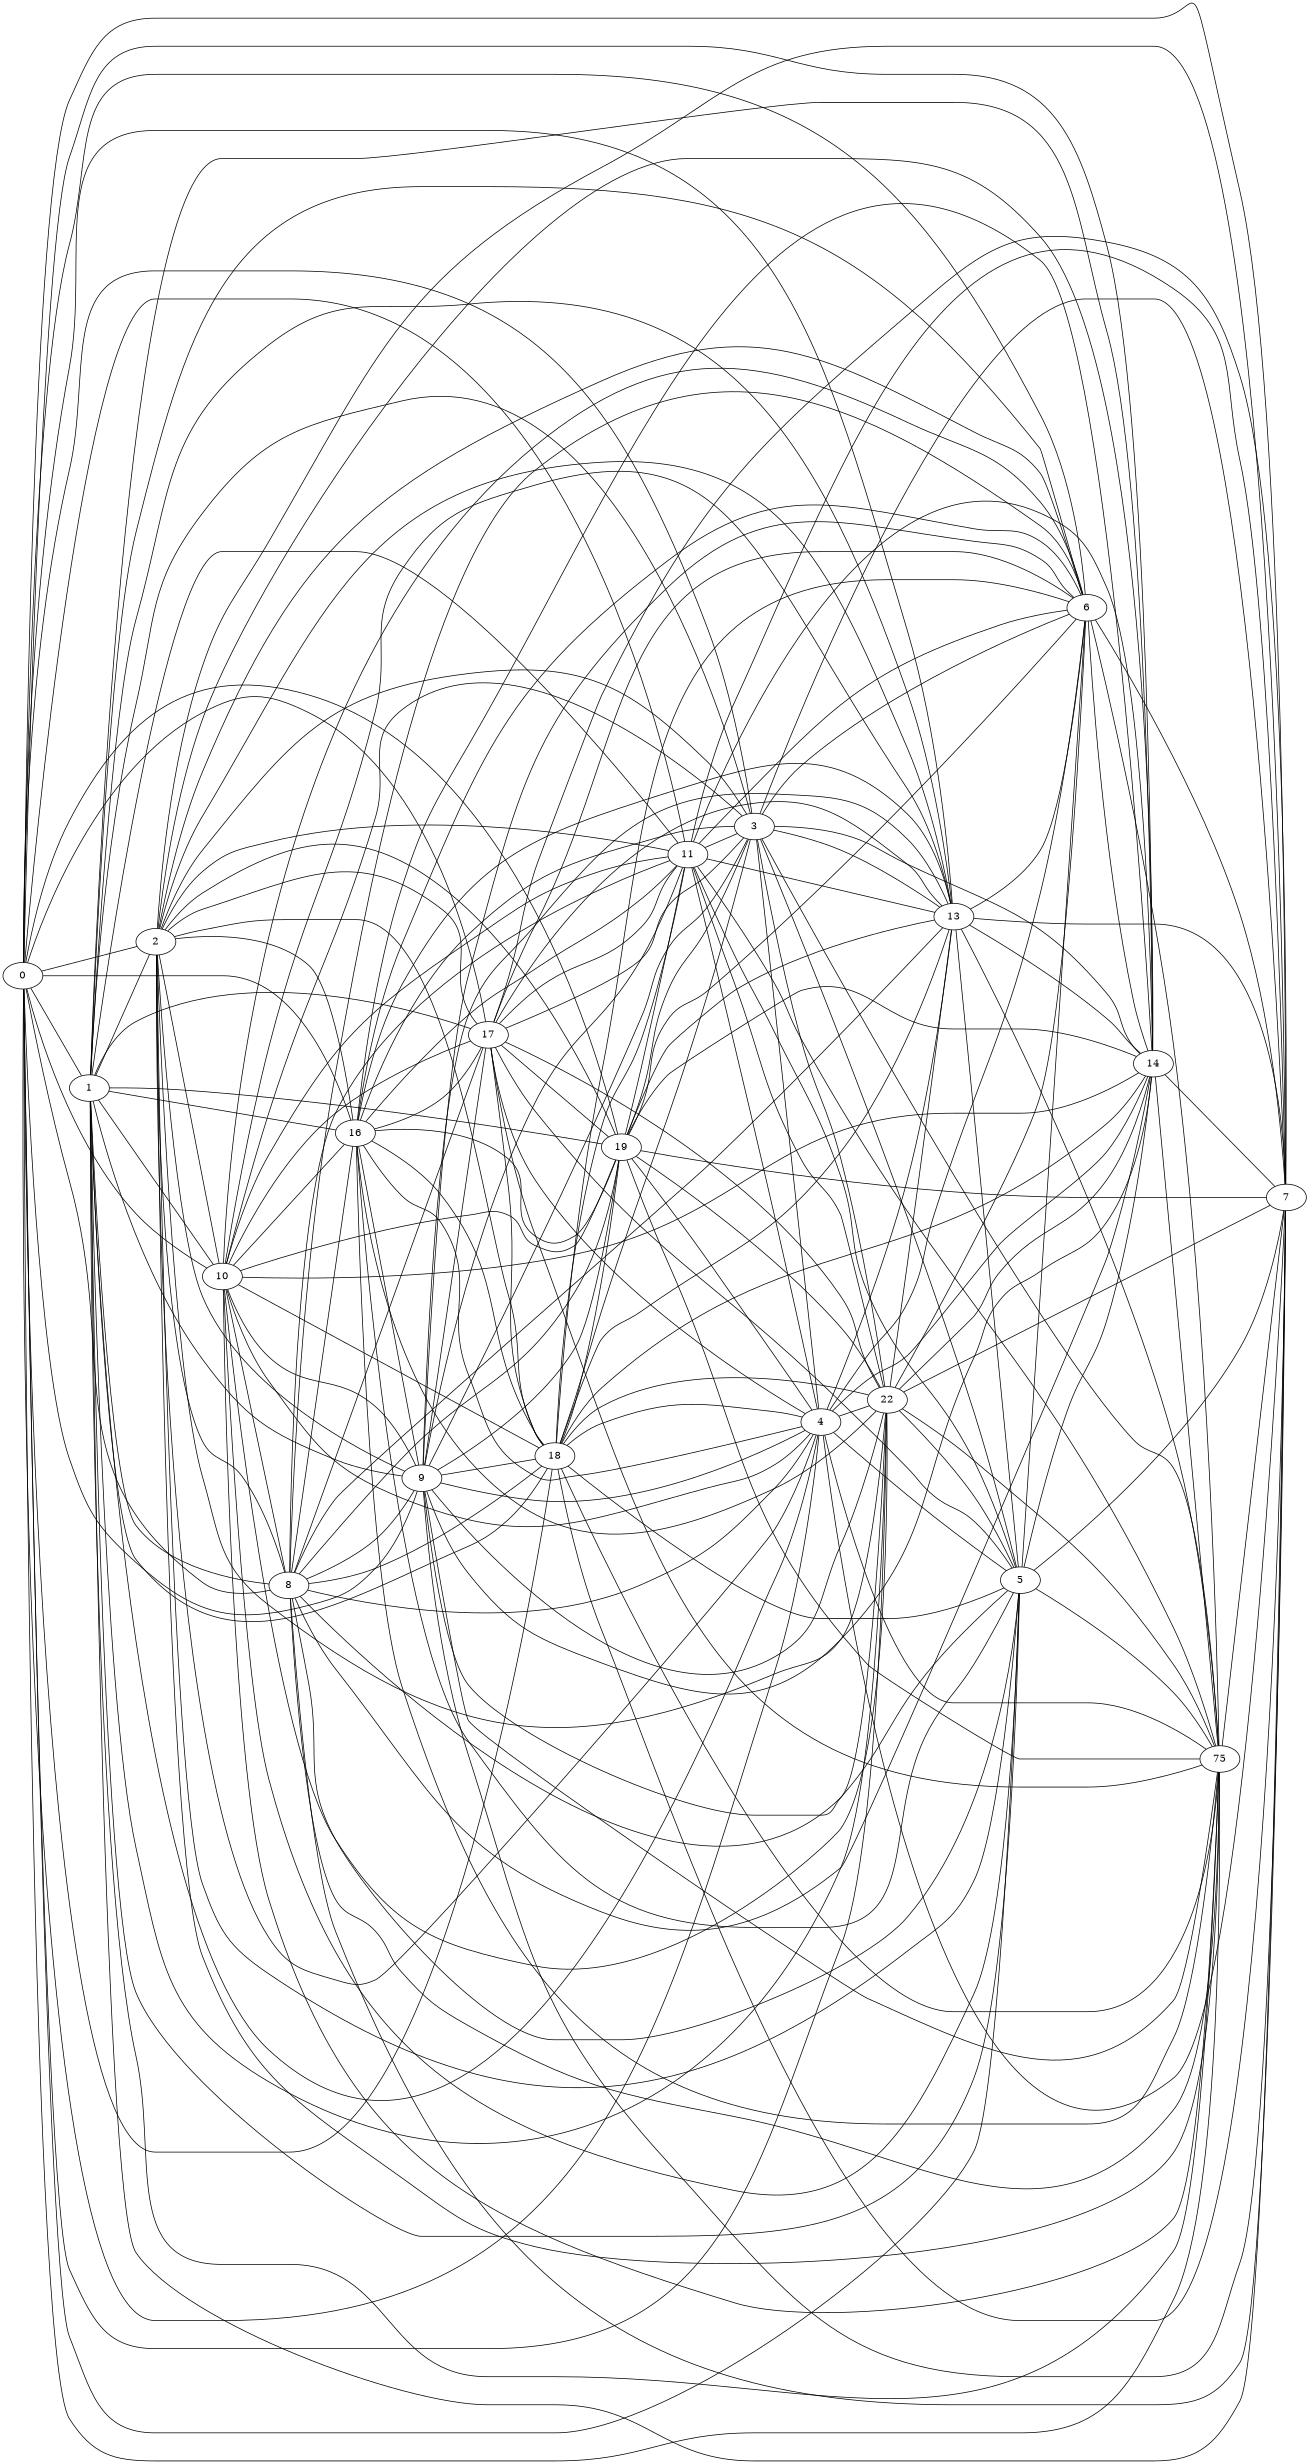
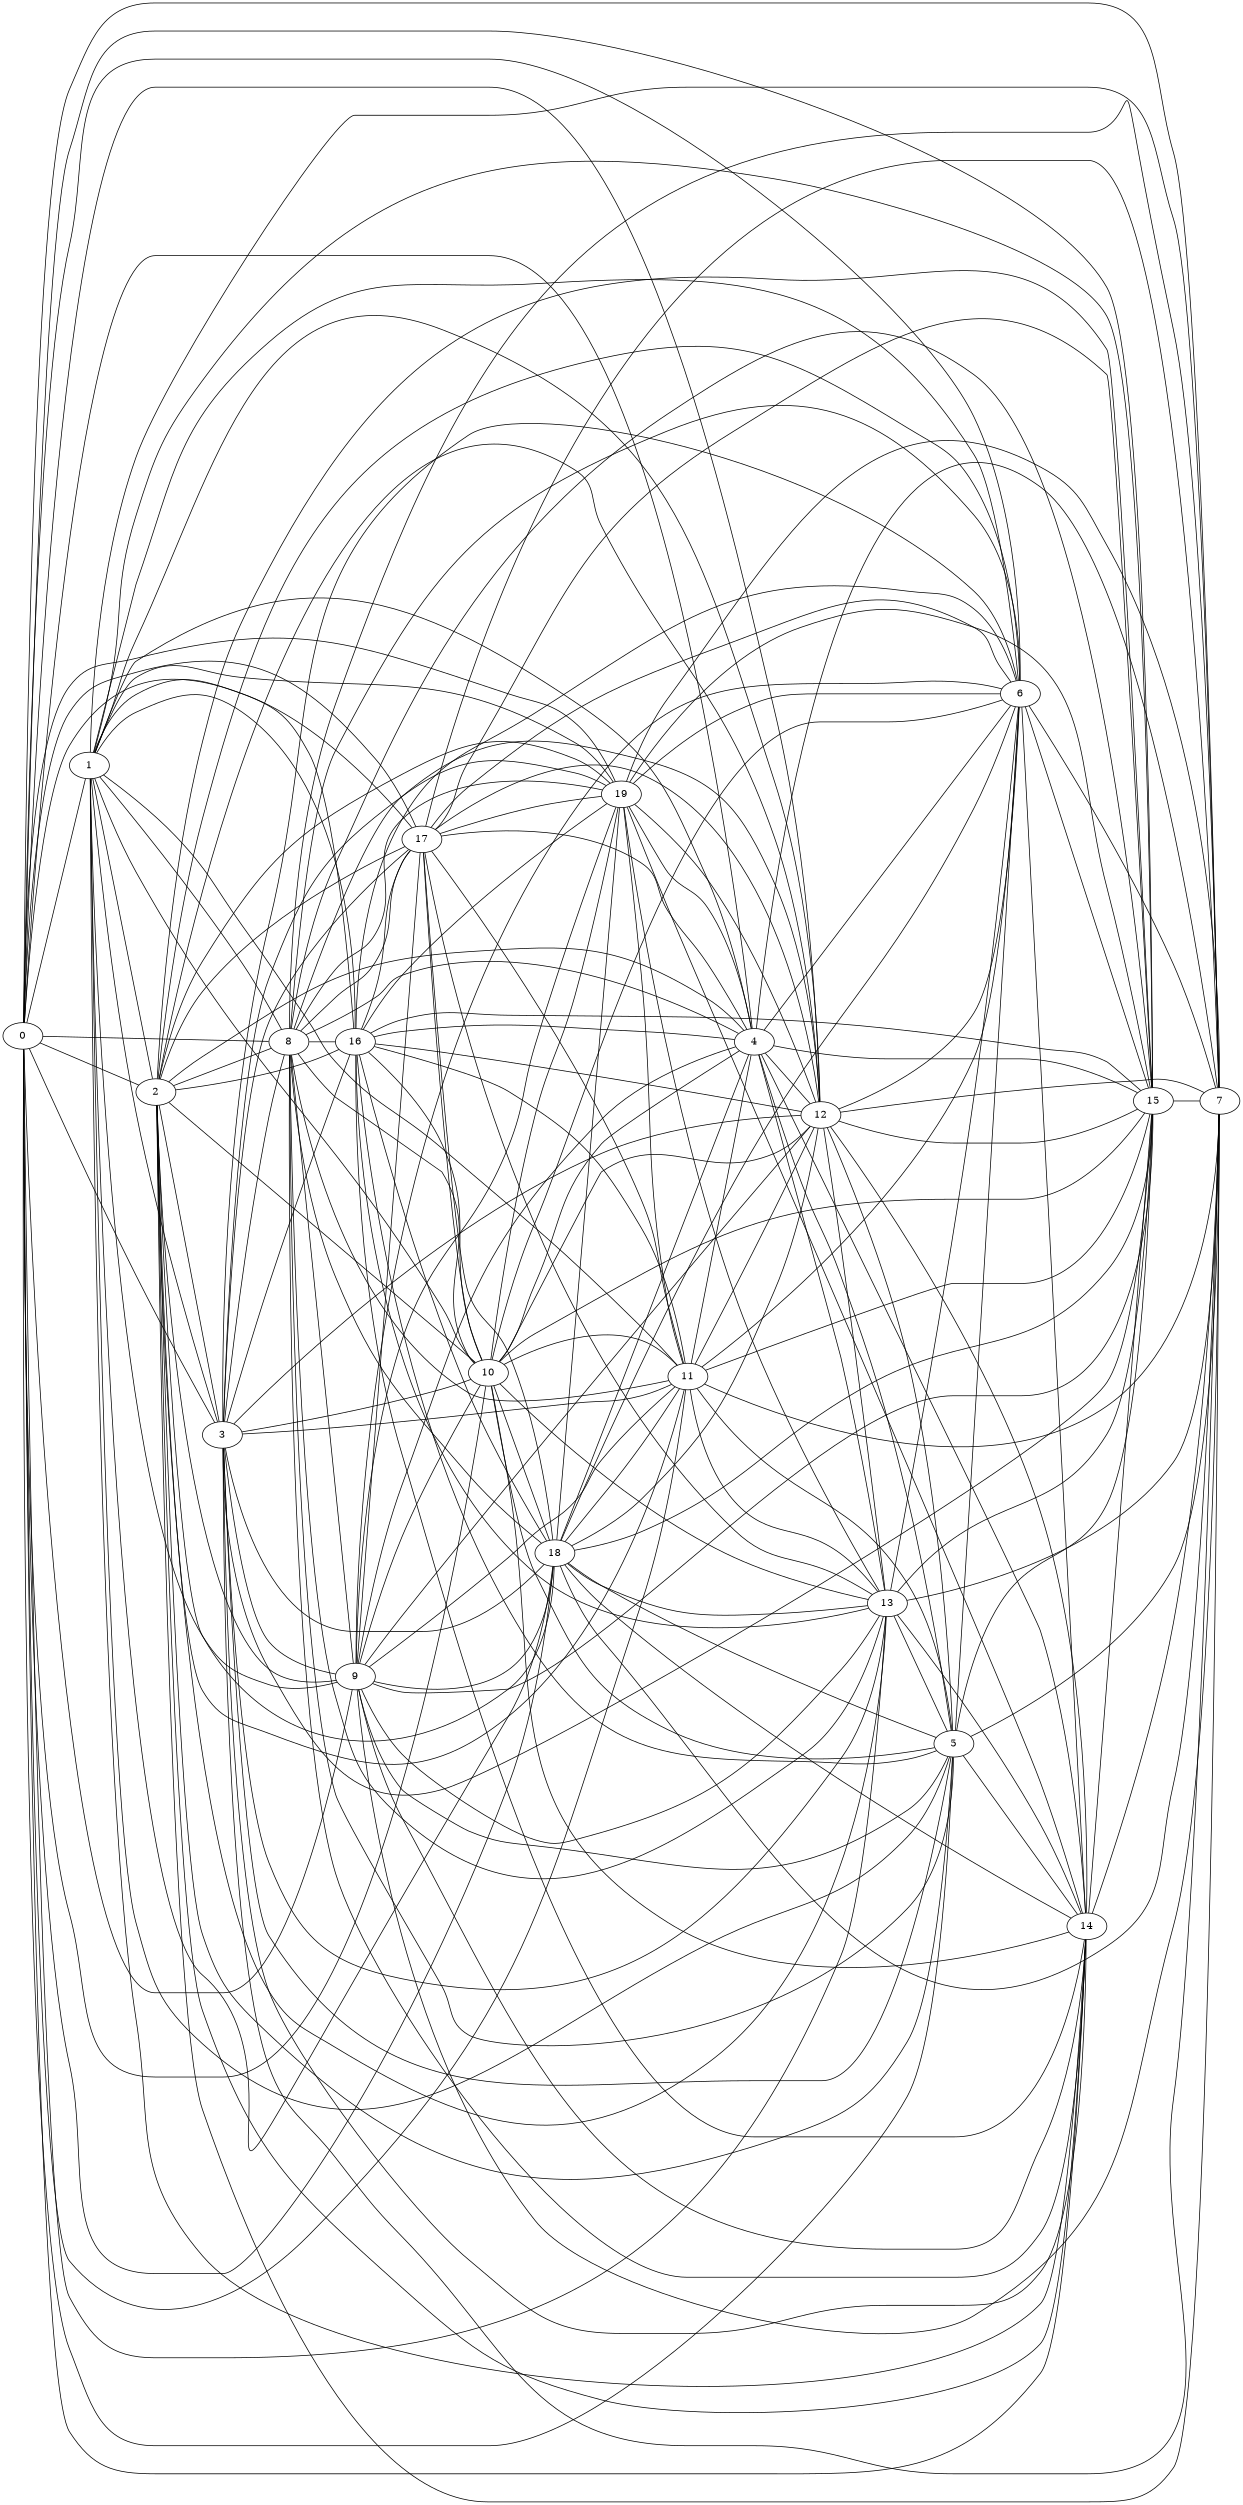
(409, 307) -> none
(1035, 512) -> none
(786, 1110) -> (248, 1237)
(717, 1292) -> none
(396, 1345) -> none
(887, 1400) -> (821, 1115)
(1220, 1759) -> (1153, 1101)
